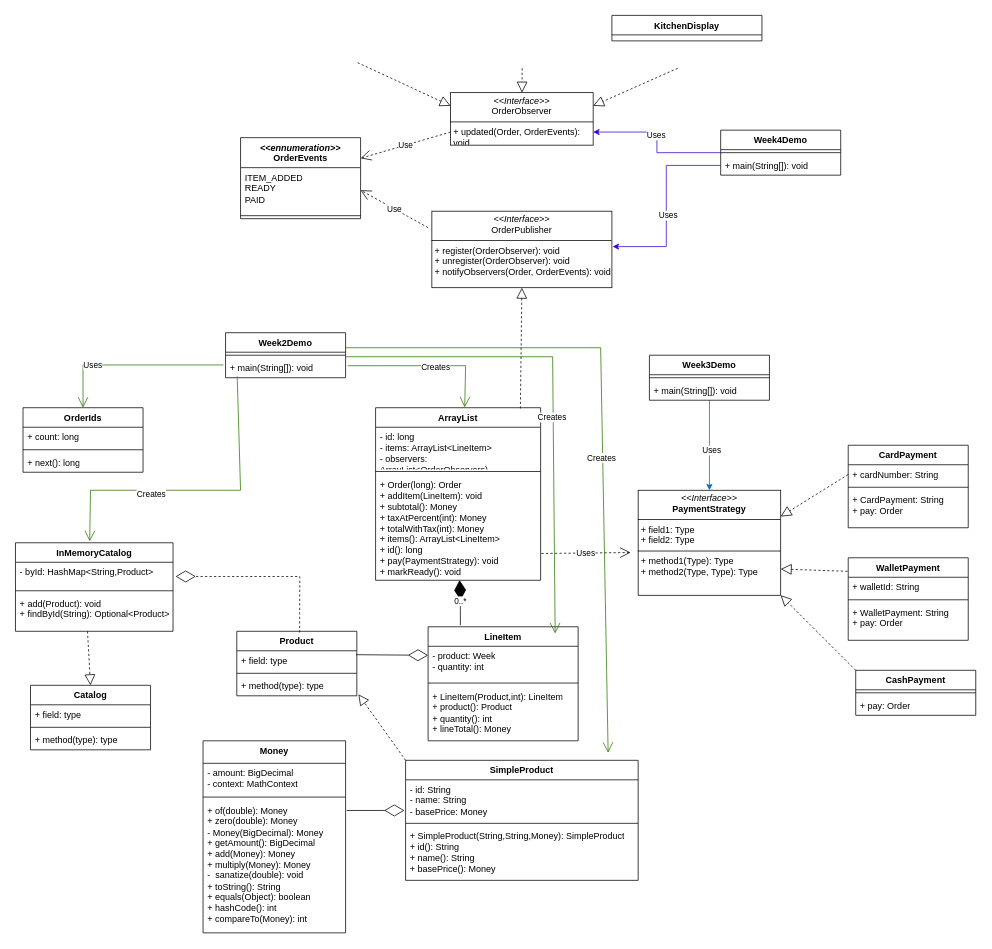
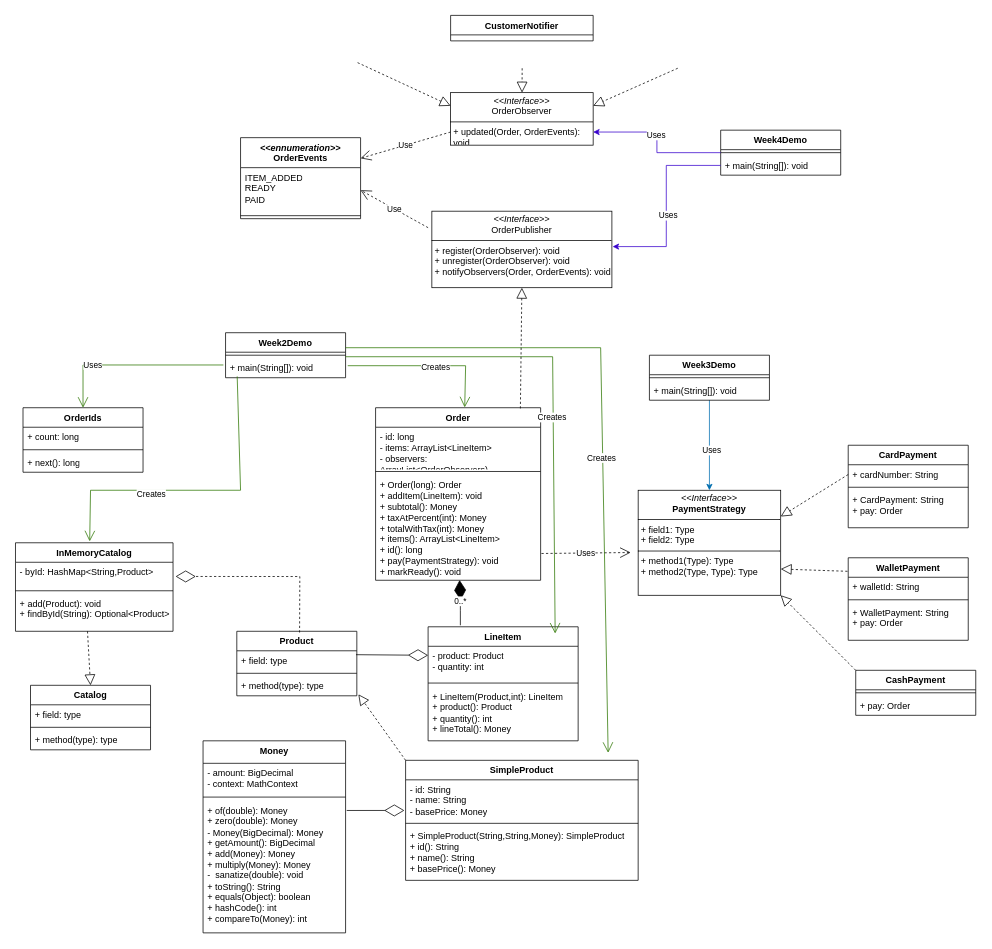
none -> (522, 28)
(687, 28) -> none
(458, 418) -> (458, 418)
(467, 662) -> (474, 662)
